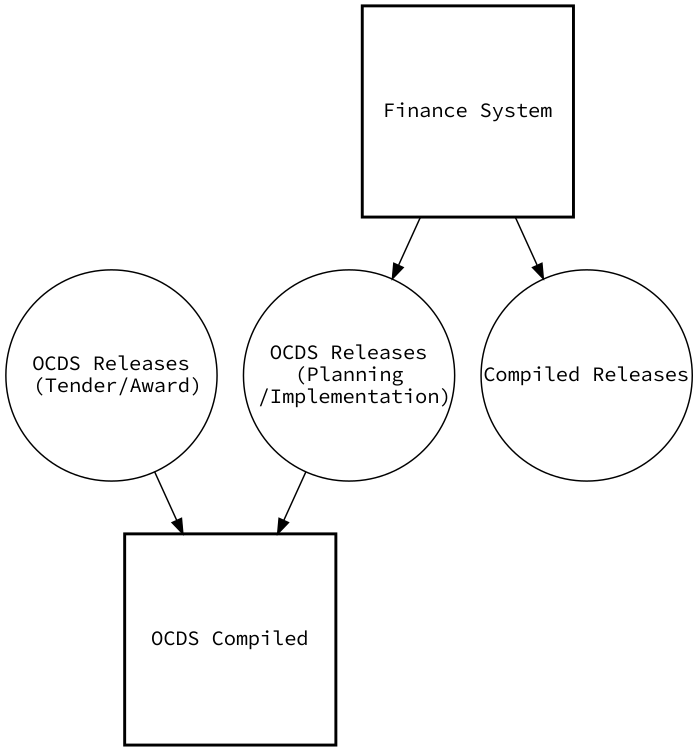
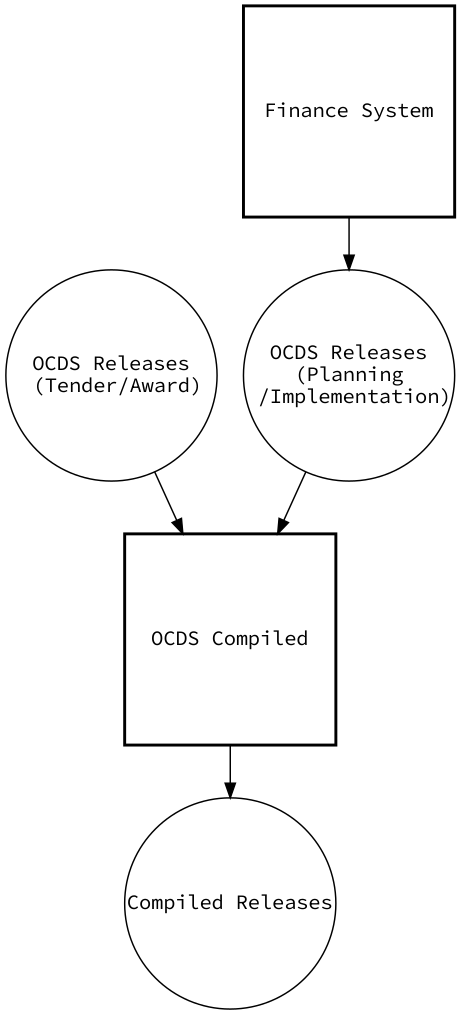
(526, 241) -> (230, 764)
